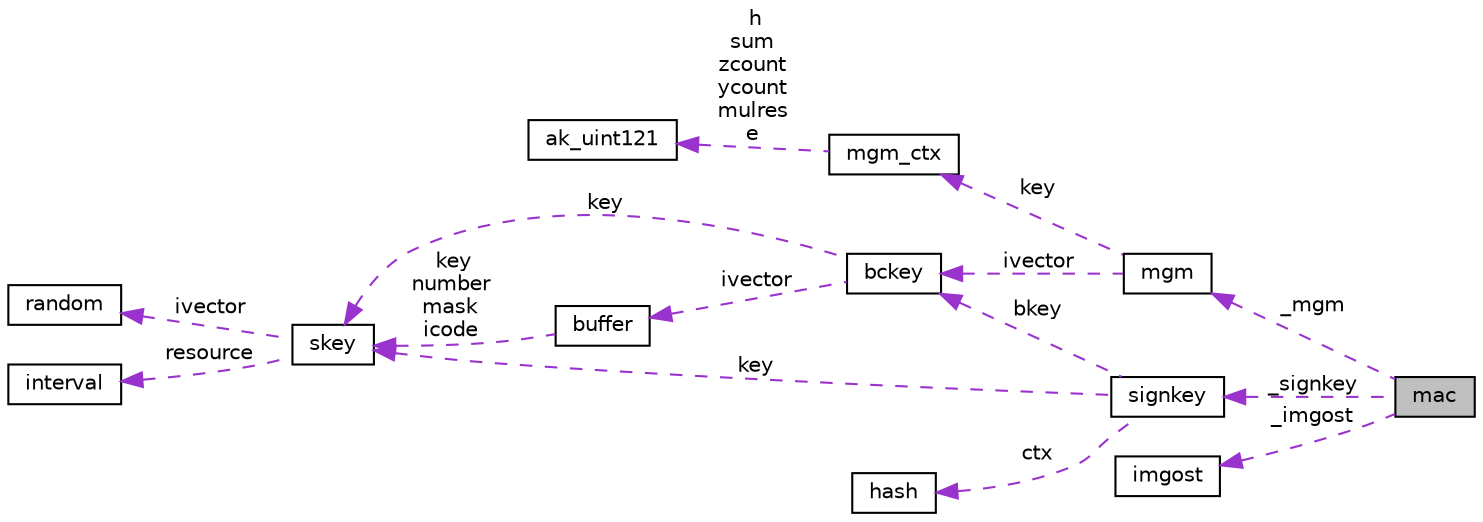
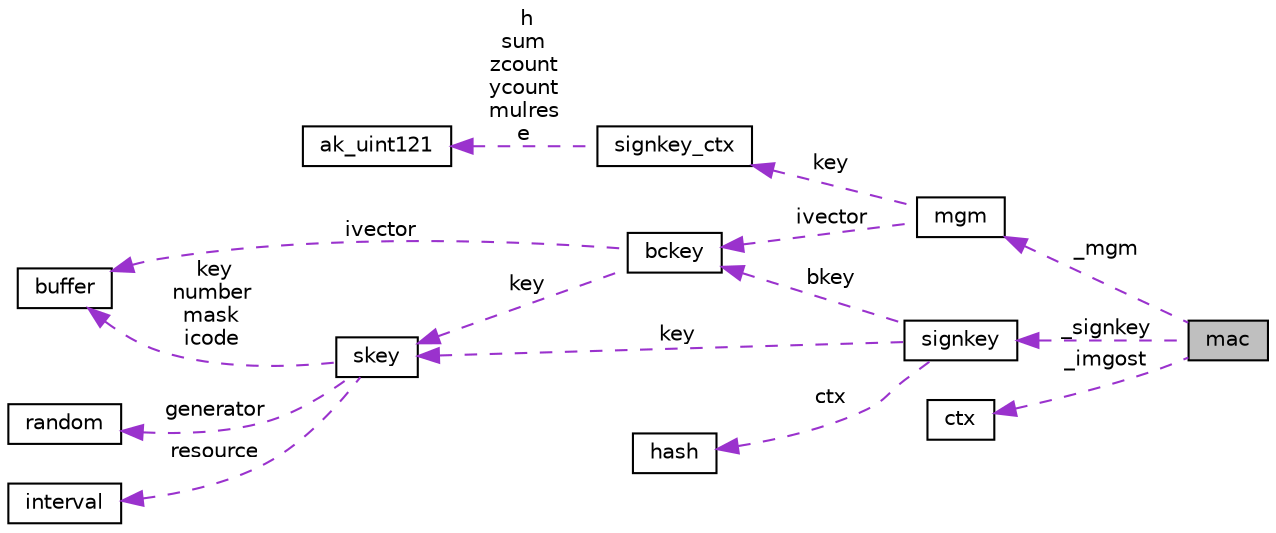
(894, 155) -> (675, 146)
(207, 308) -> (212, 410)
(476, 344) -> (216, 363)
(1168, 476) -> (961, 420)
